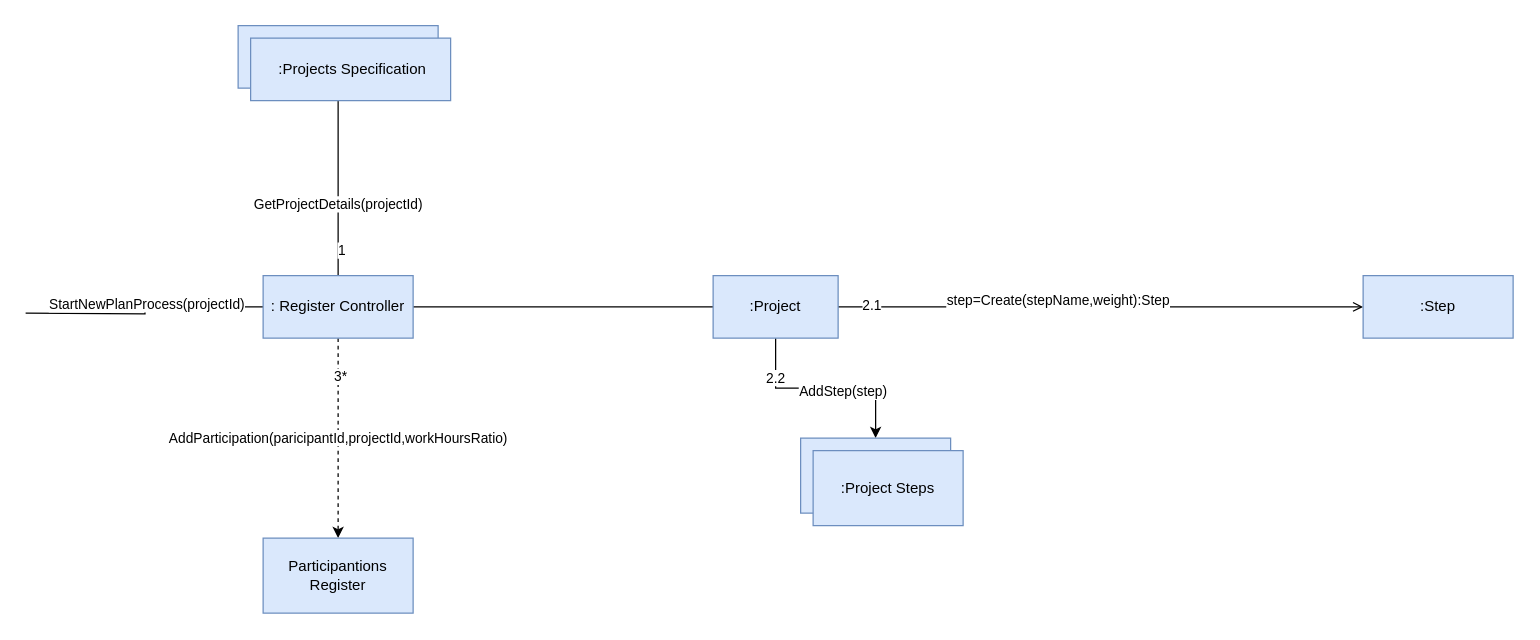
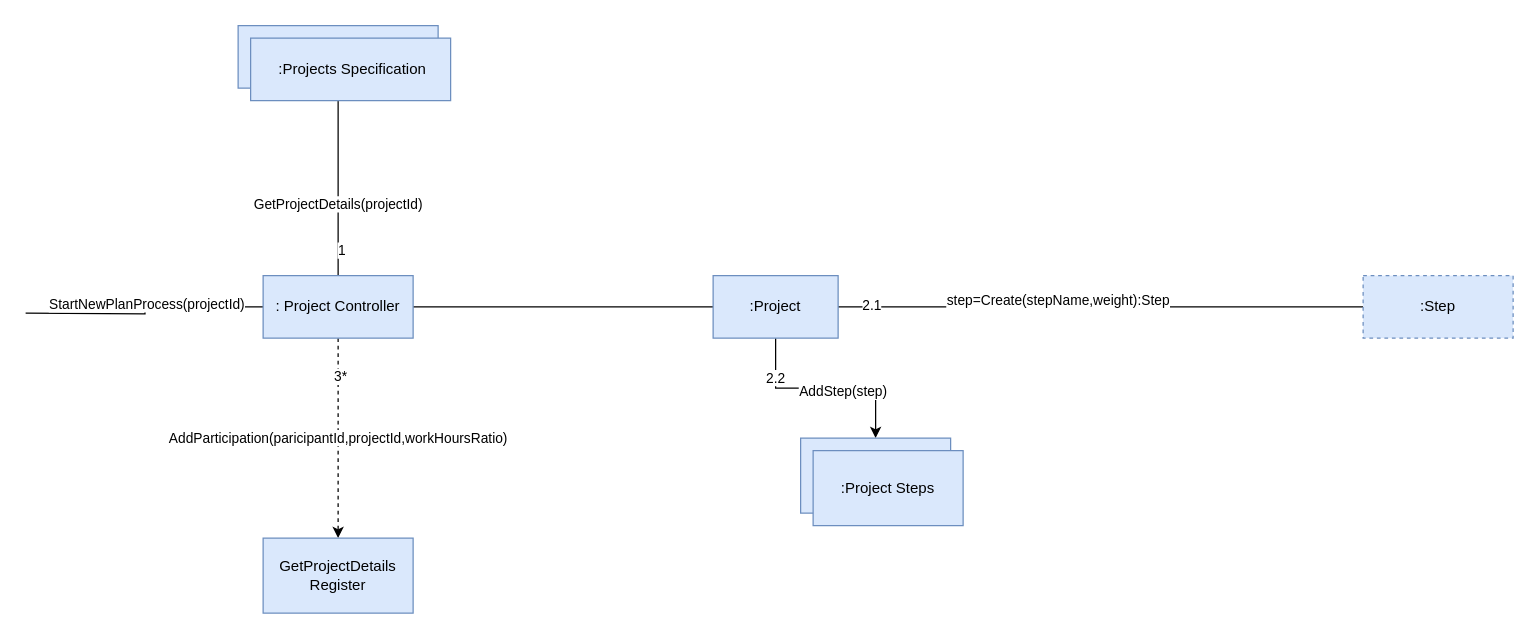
(338, 307) -> (338, 307)
(1356, 307) -> (1357, 307)
(1438, 307) -> (1438, 307)
(338, 576) -> (338, 576)
